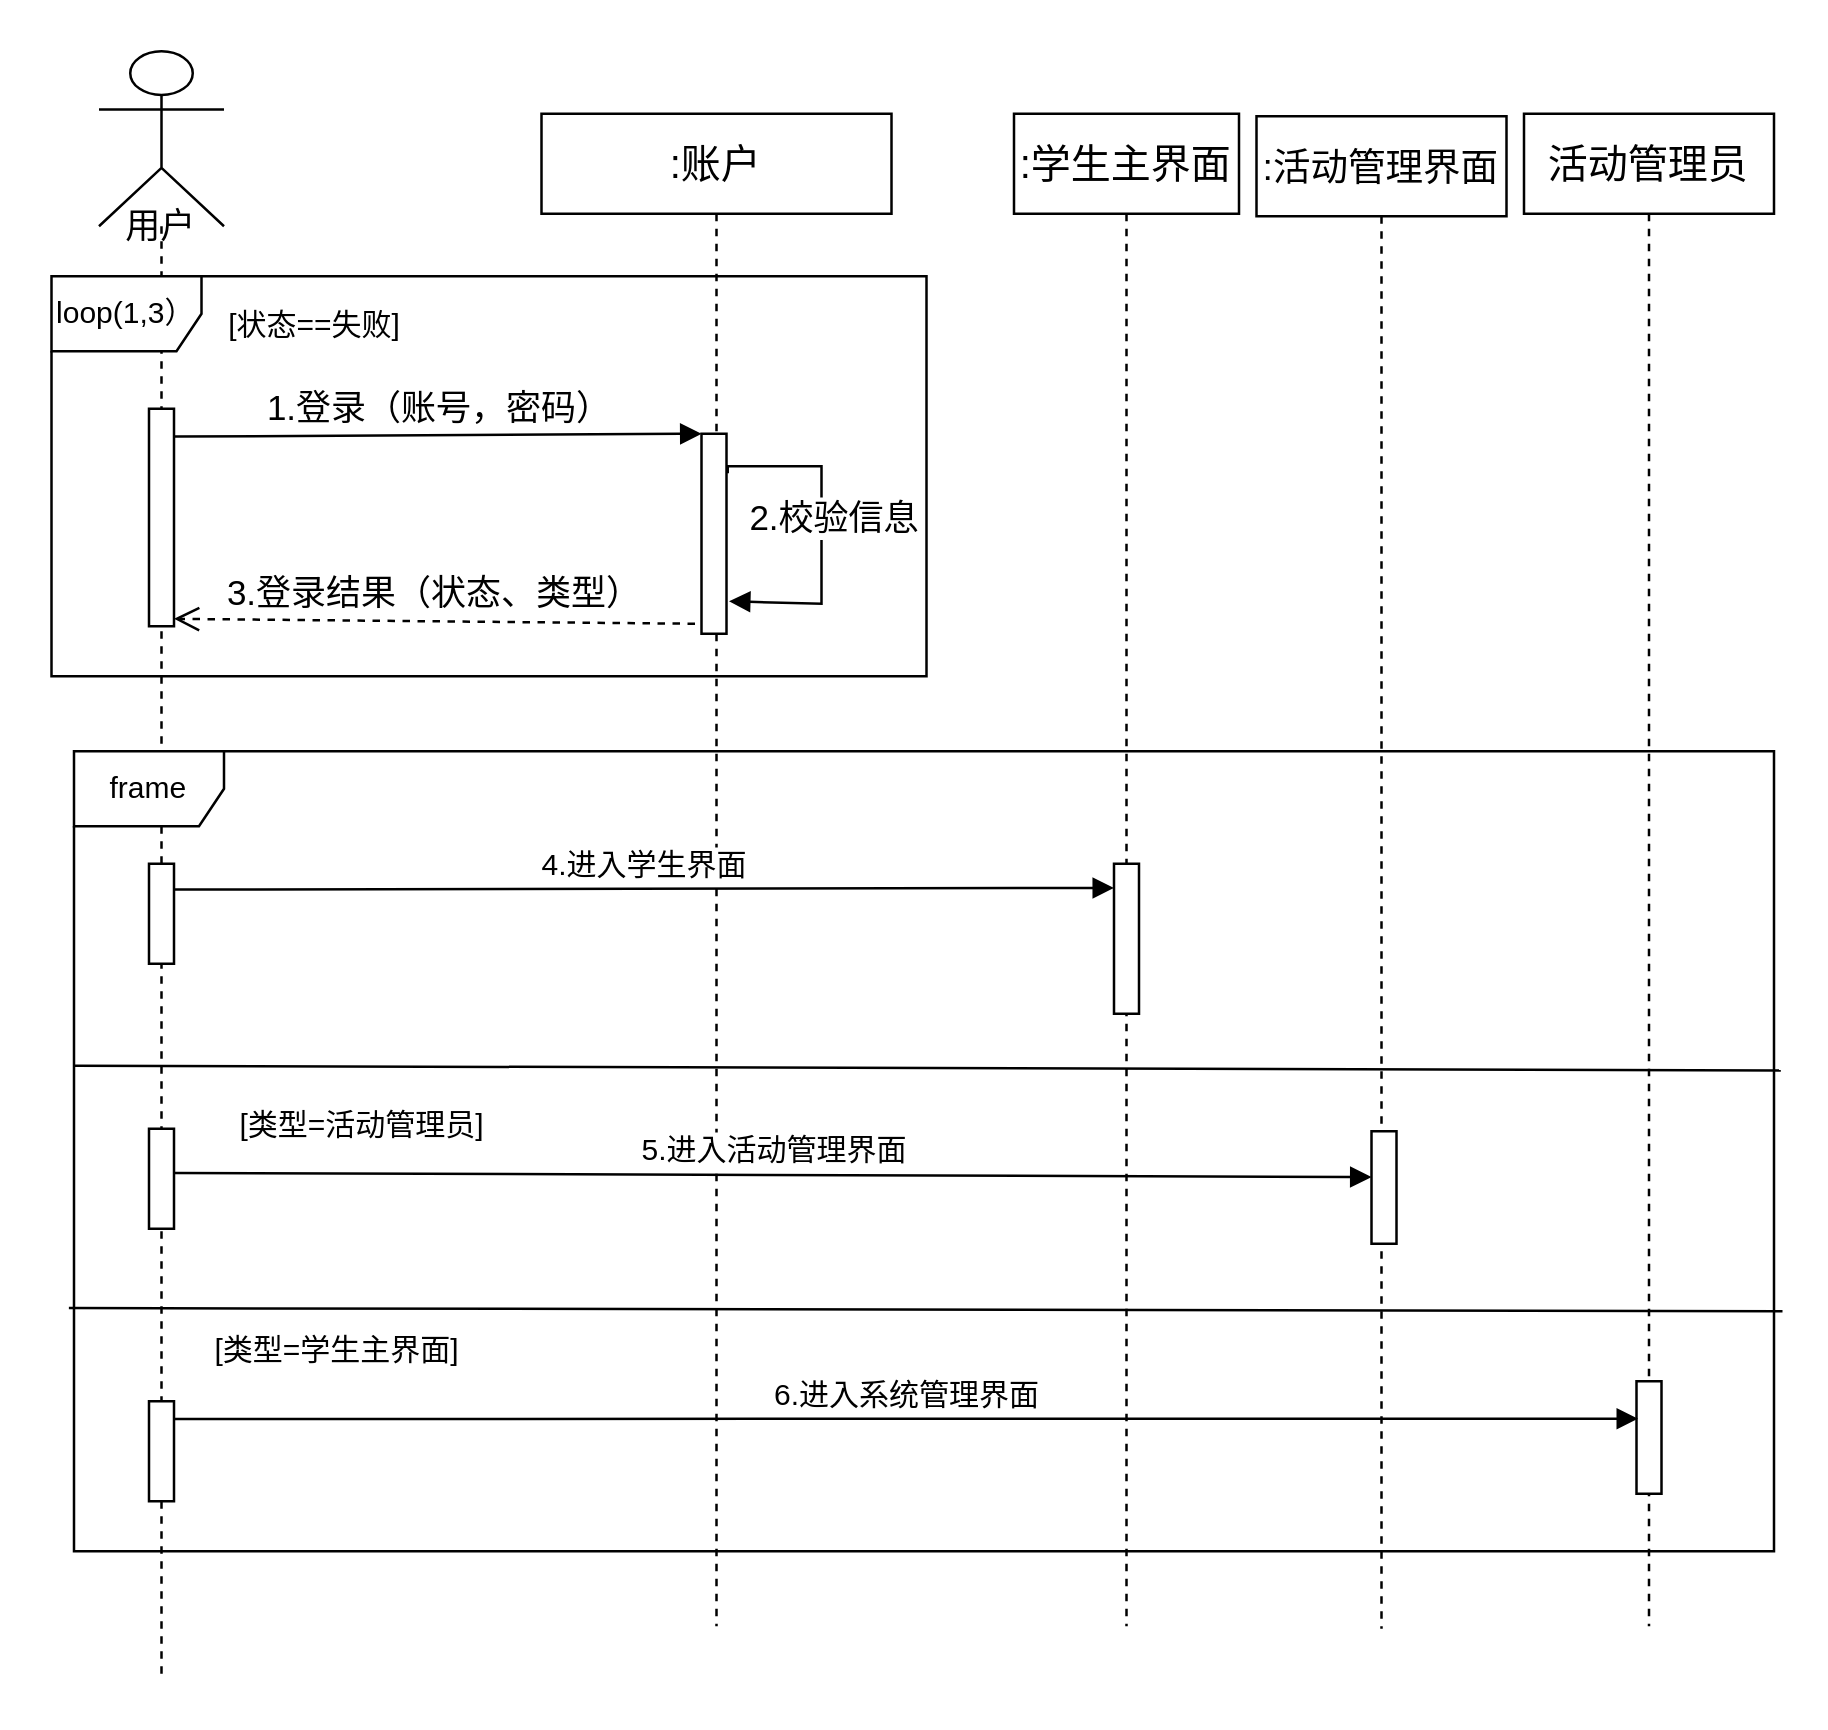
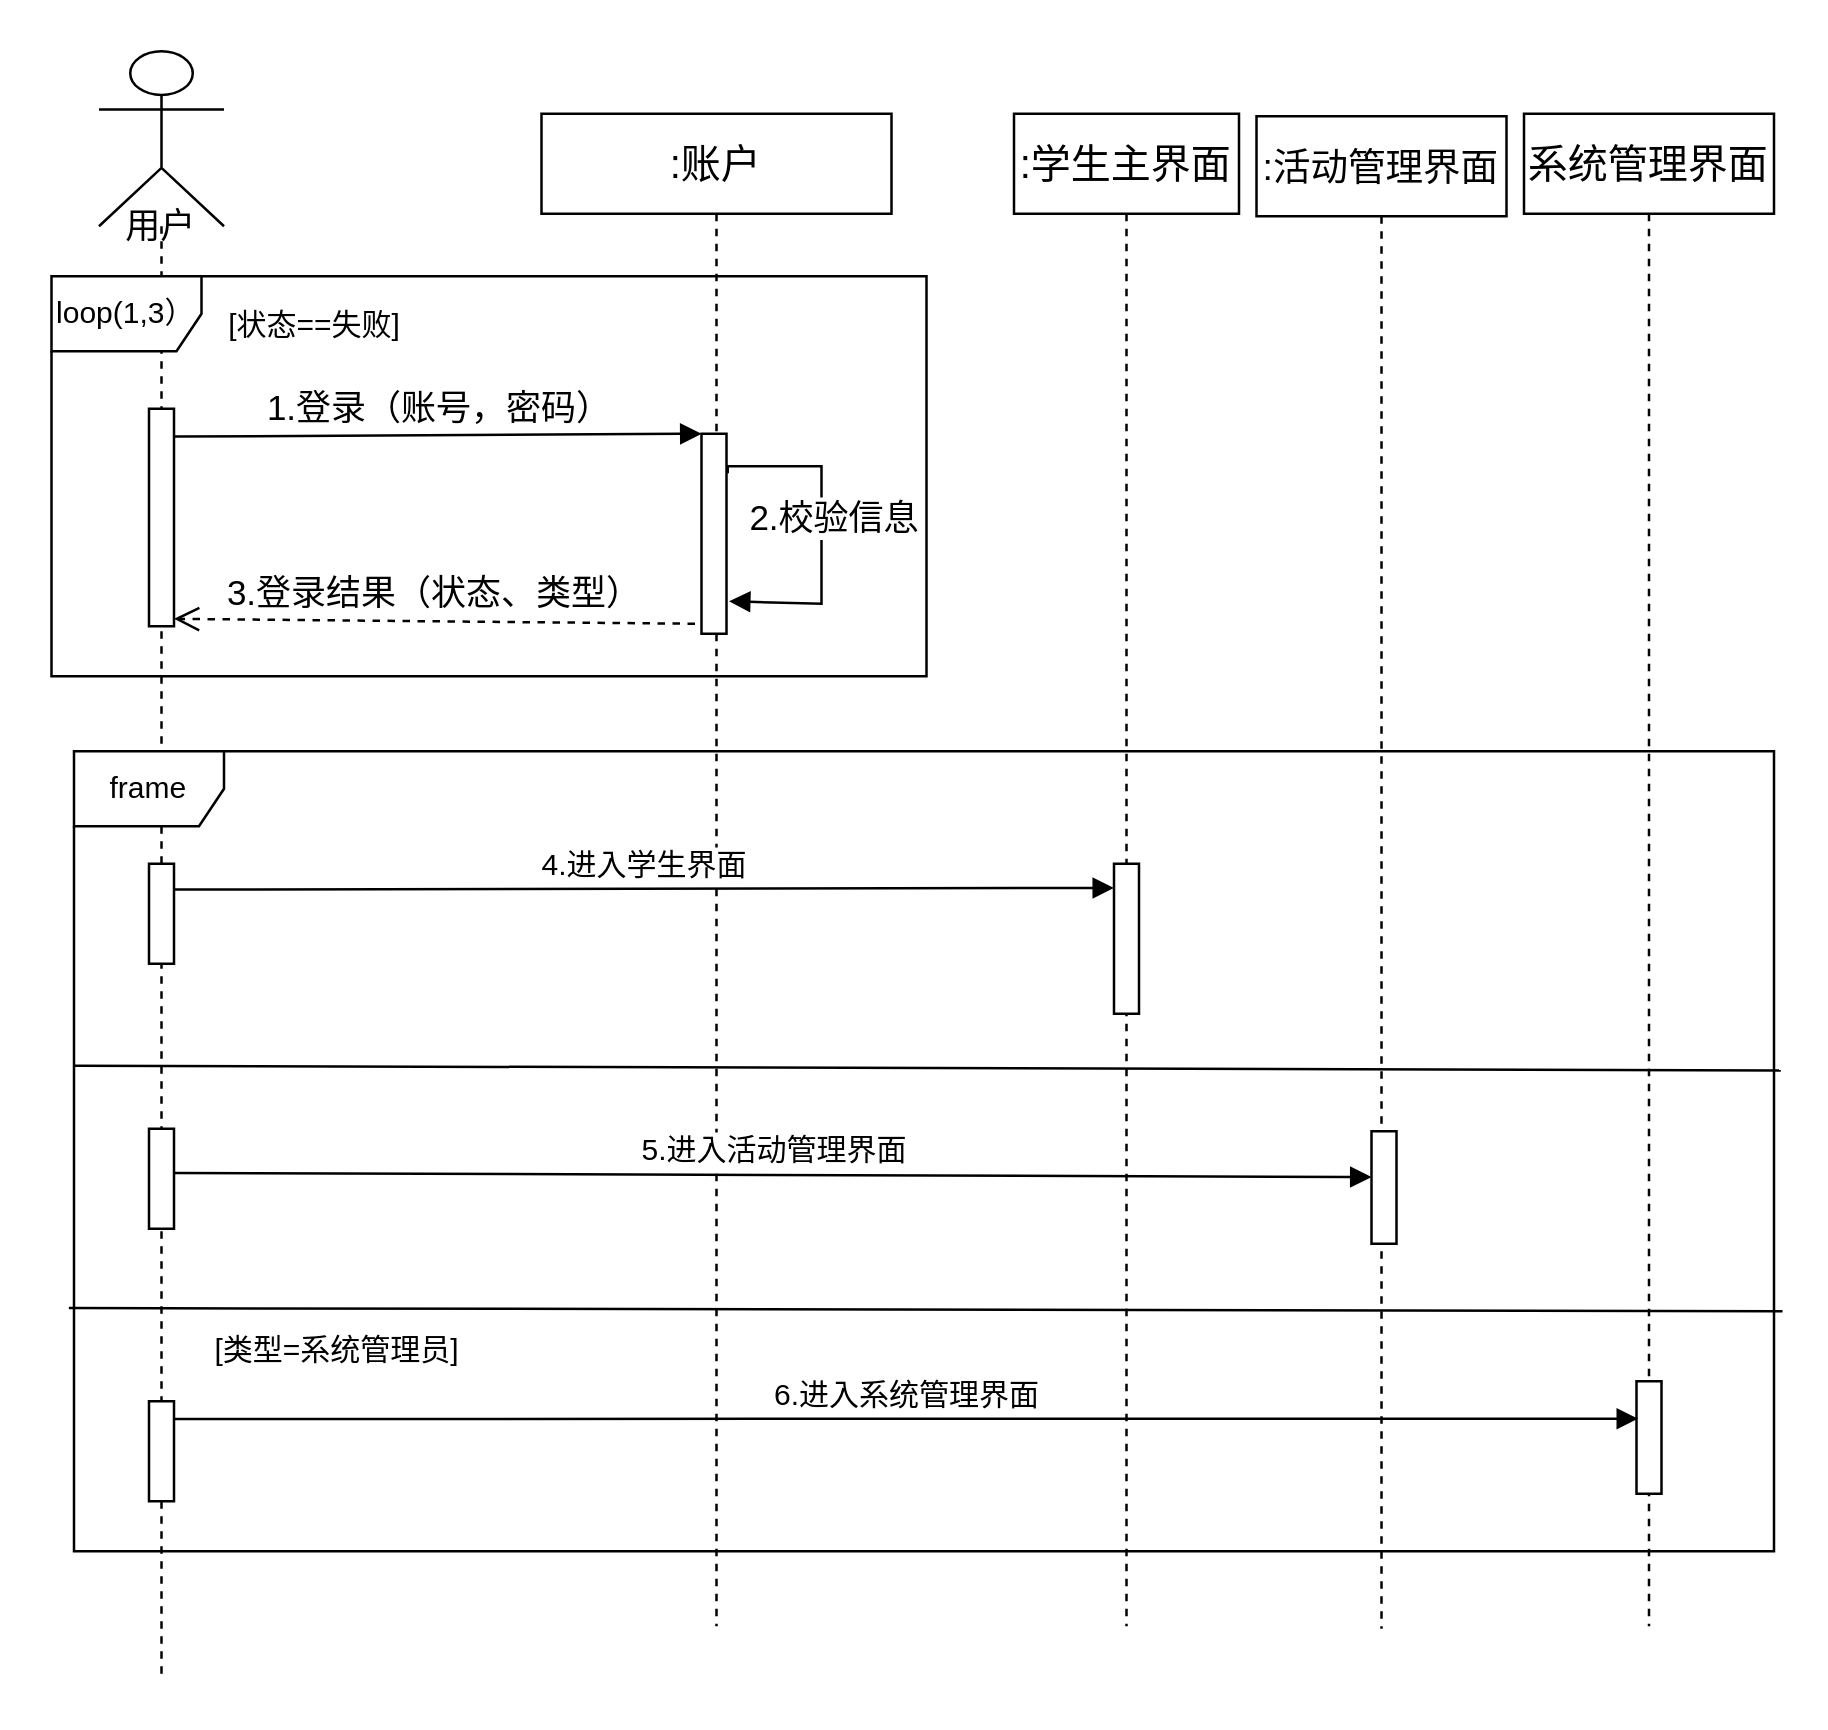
(1649, 164) -> (1649, 164)
(361, 1126) -> none
(338, 1351) -> (338, 1351)
